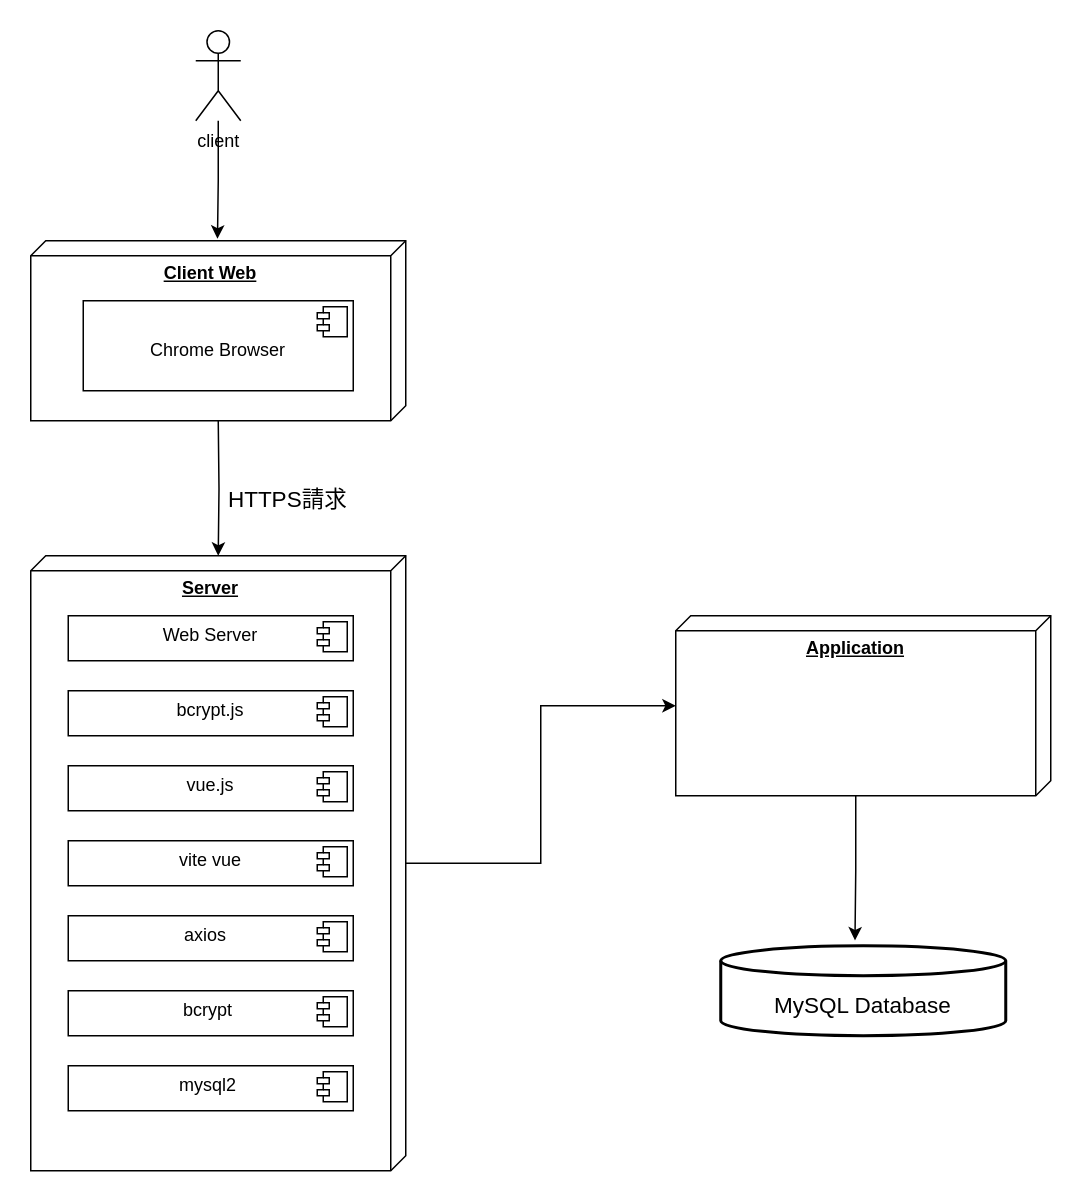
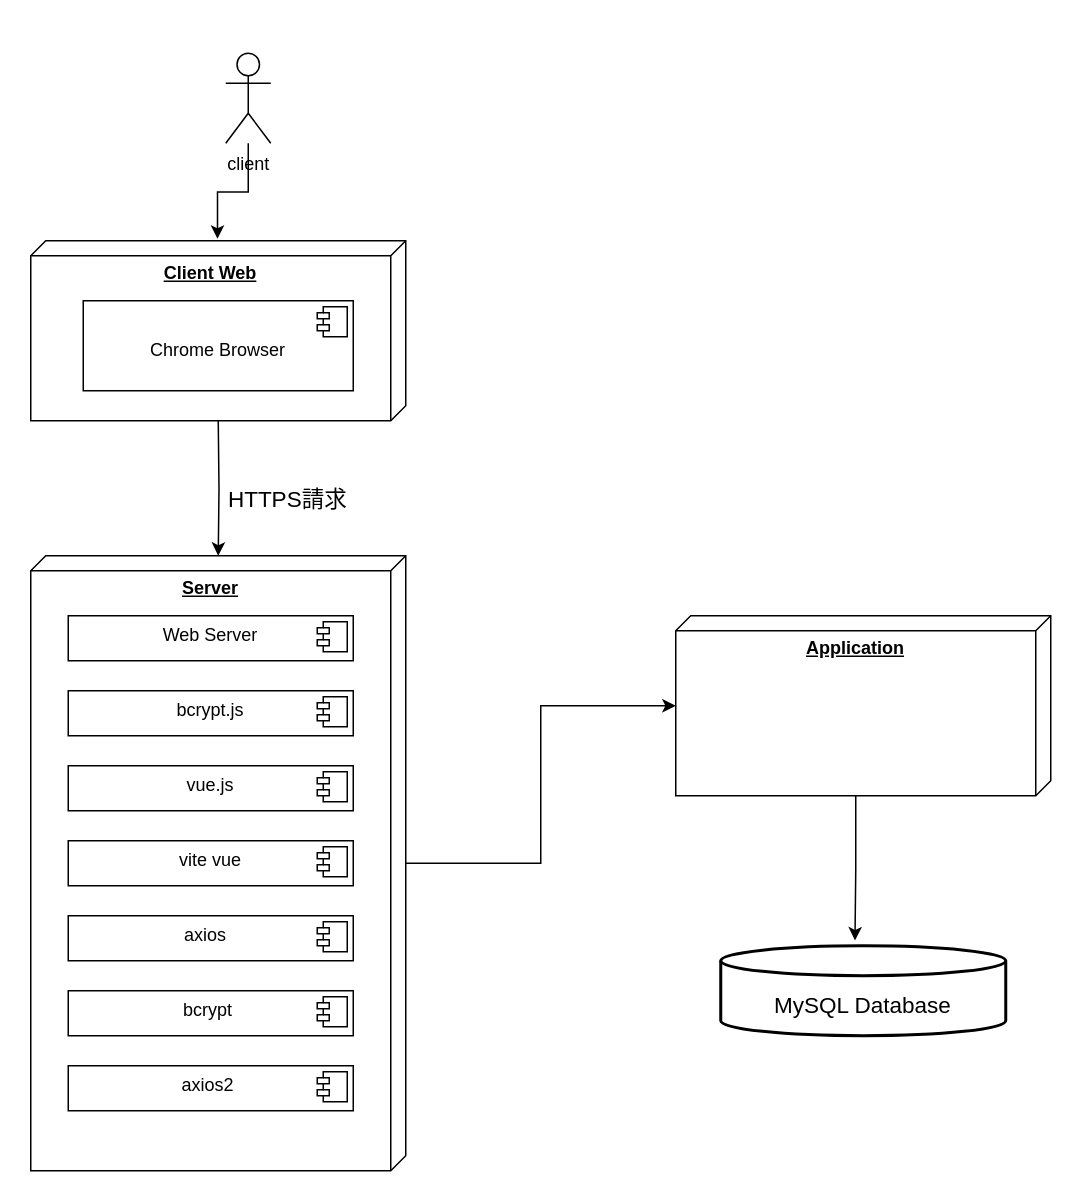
(218, 76) -> (248, 98)
(96, 1066) -> (96, 1066)
